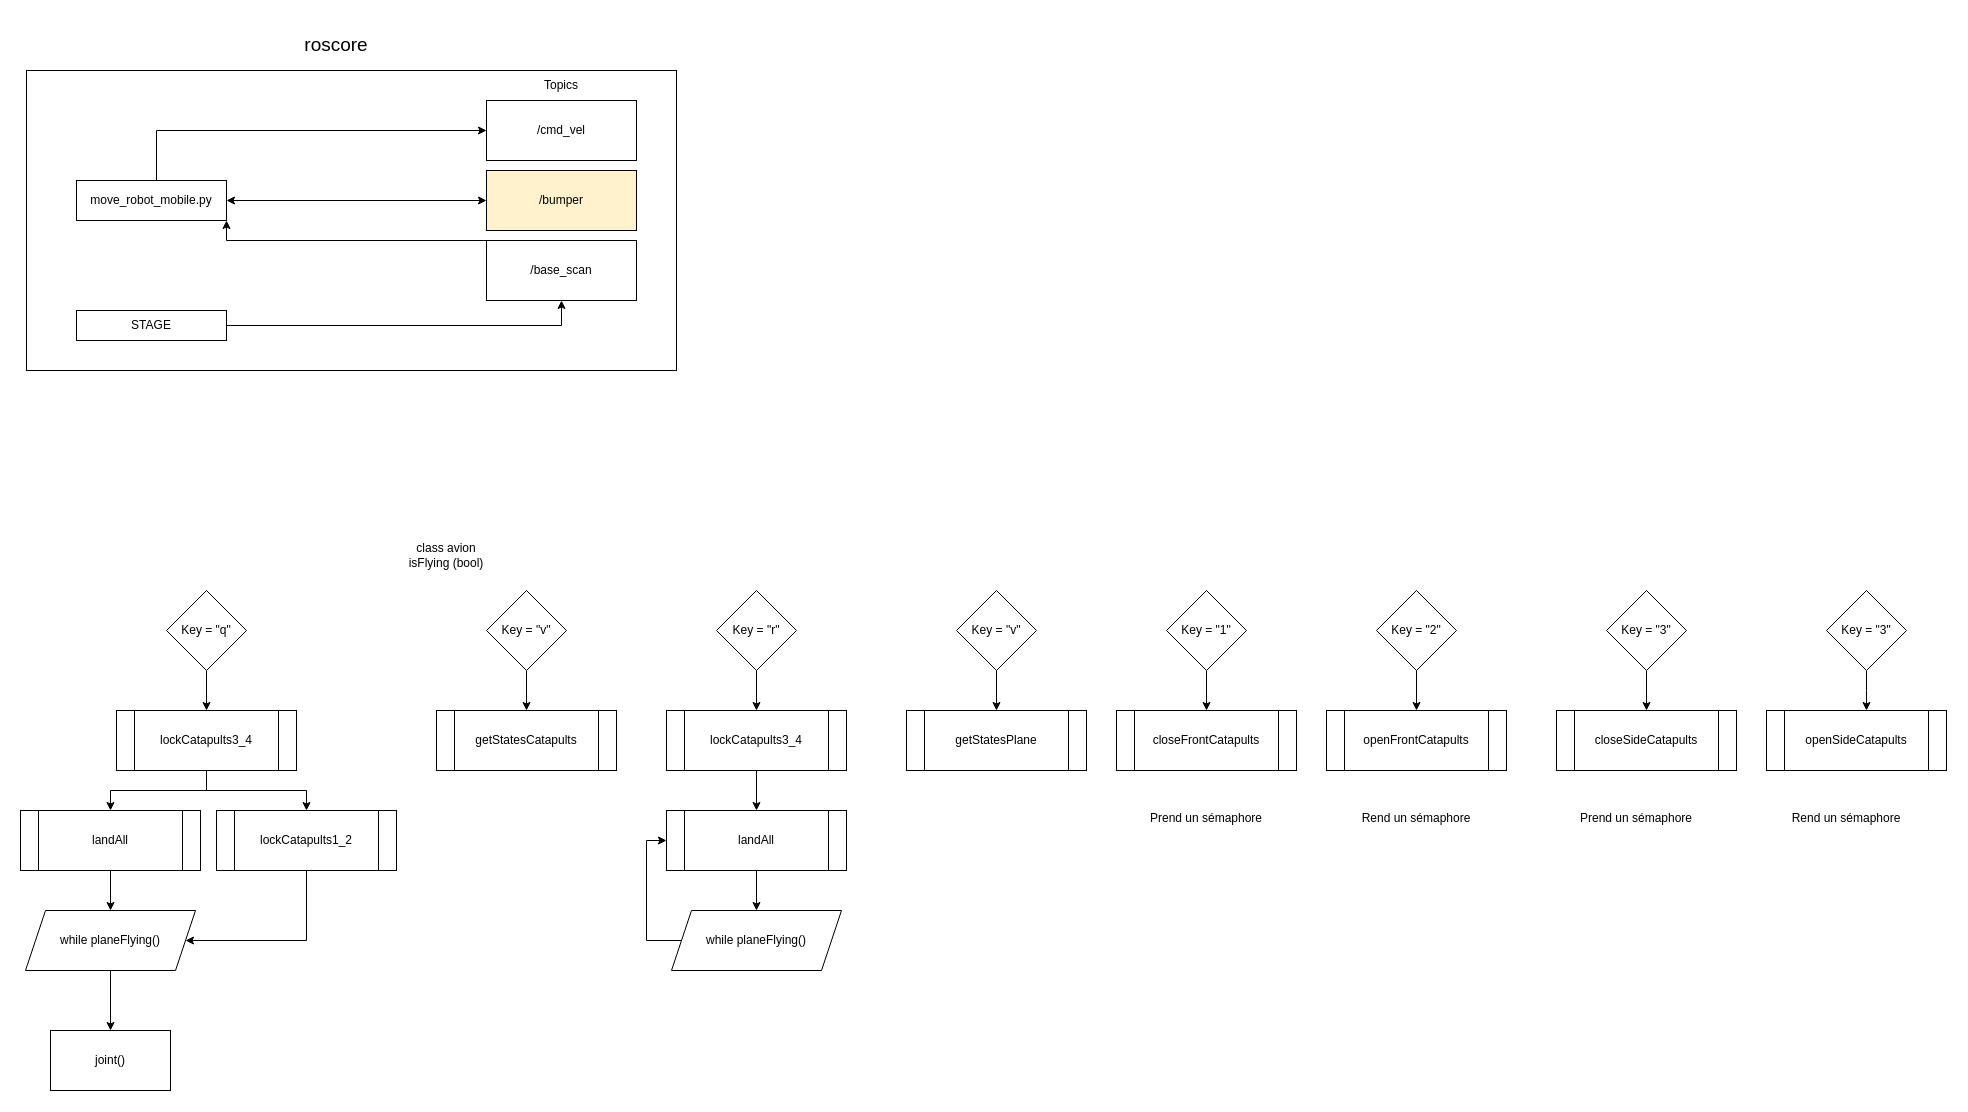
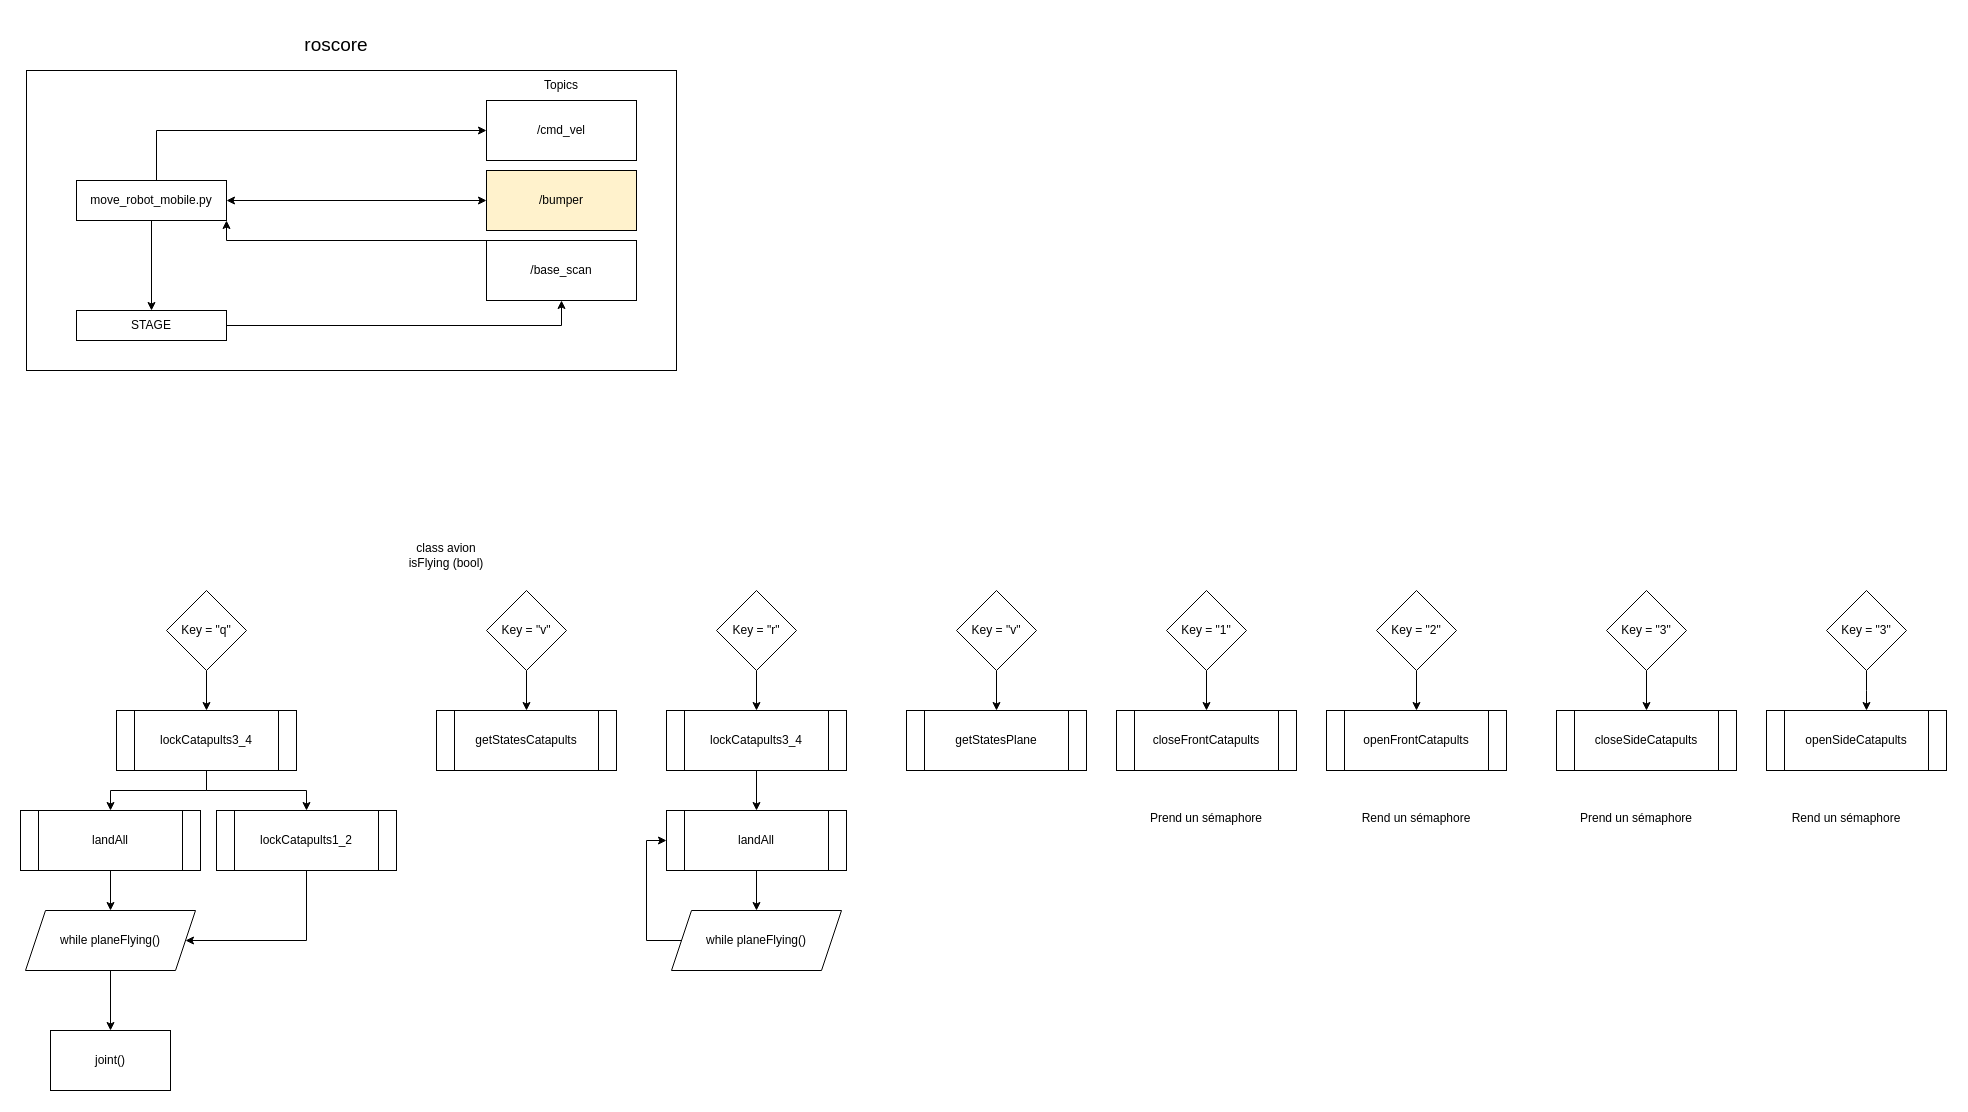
none -> (152, 262)
